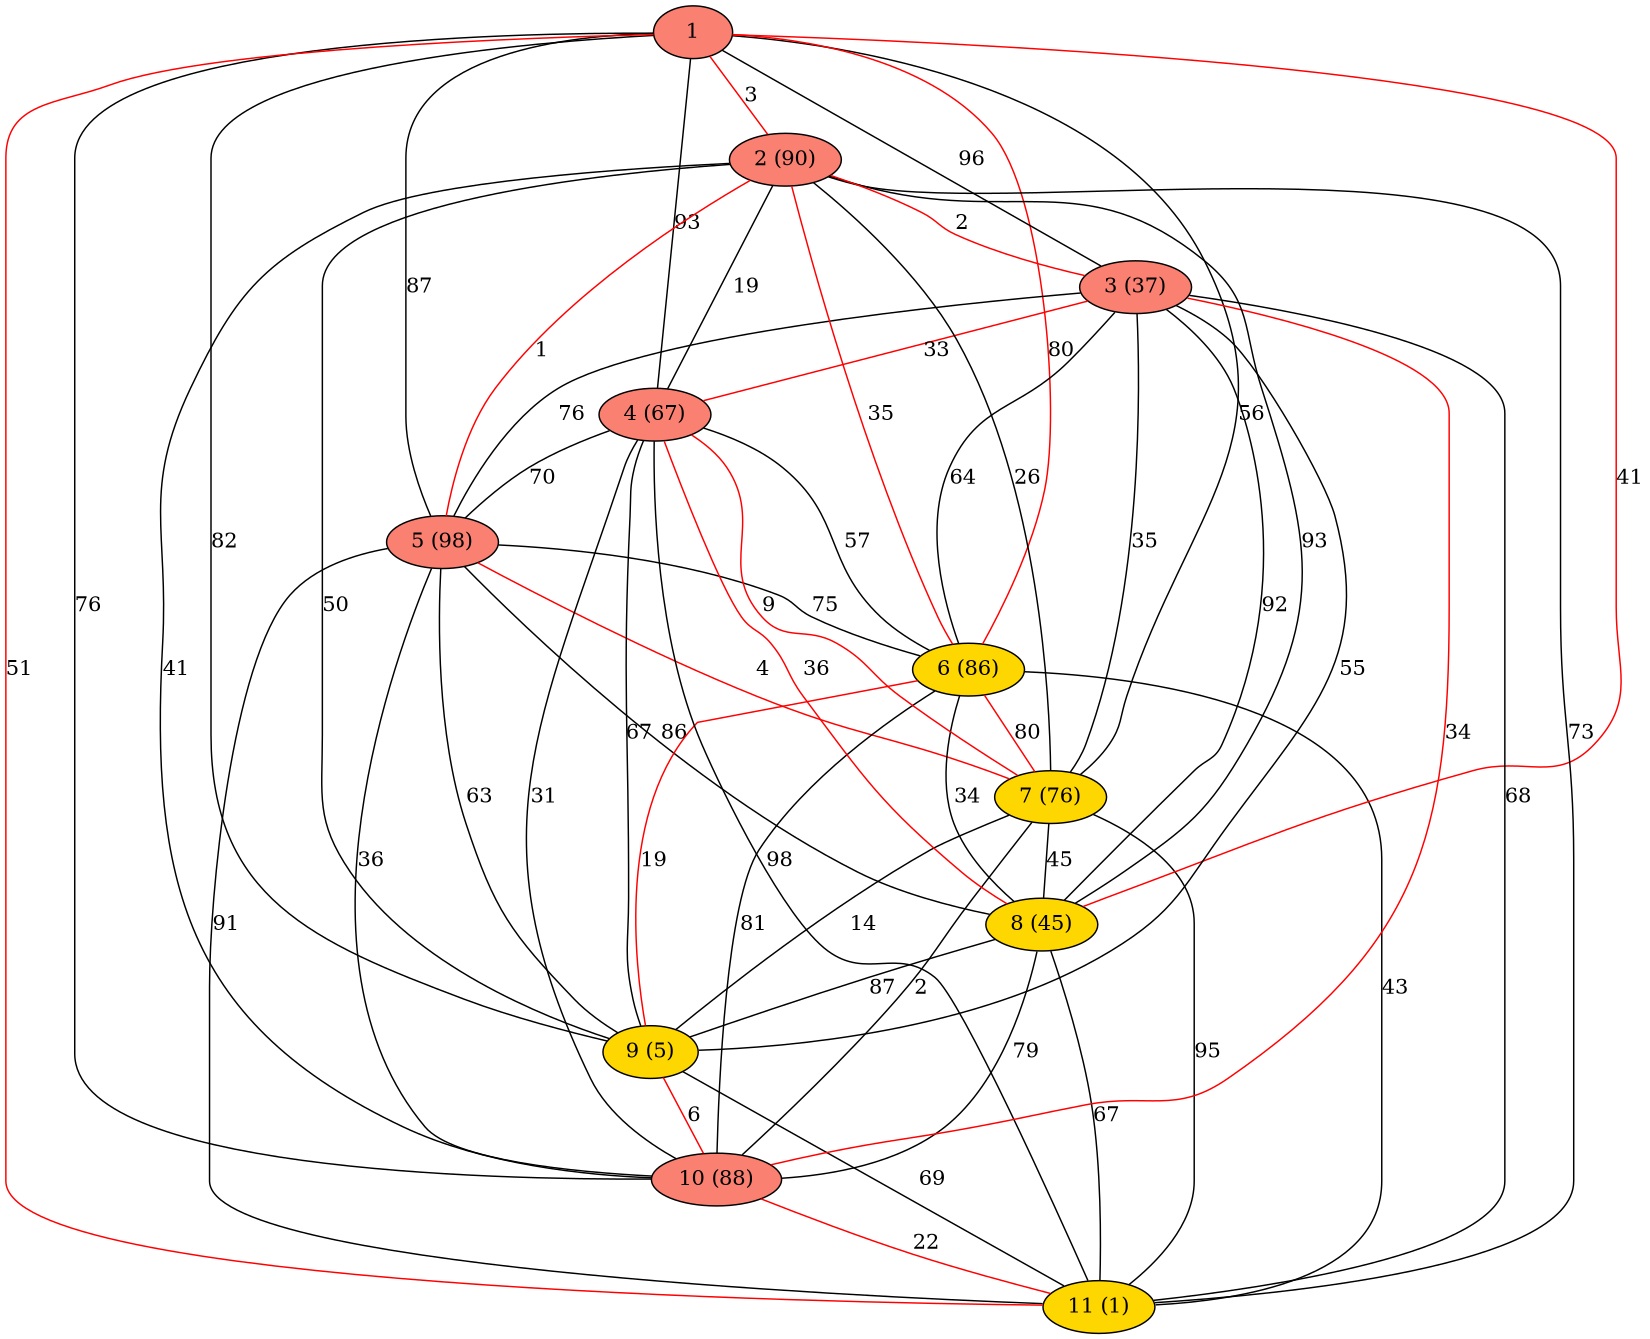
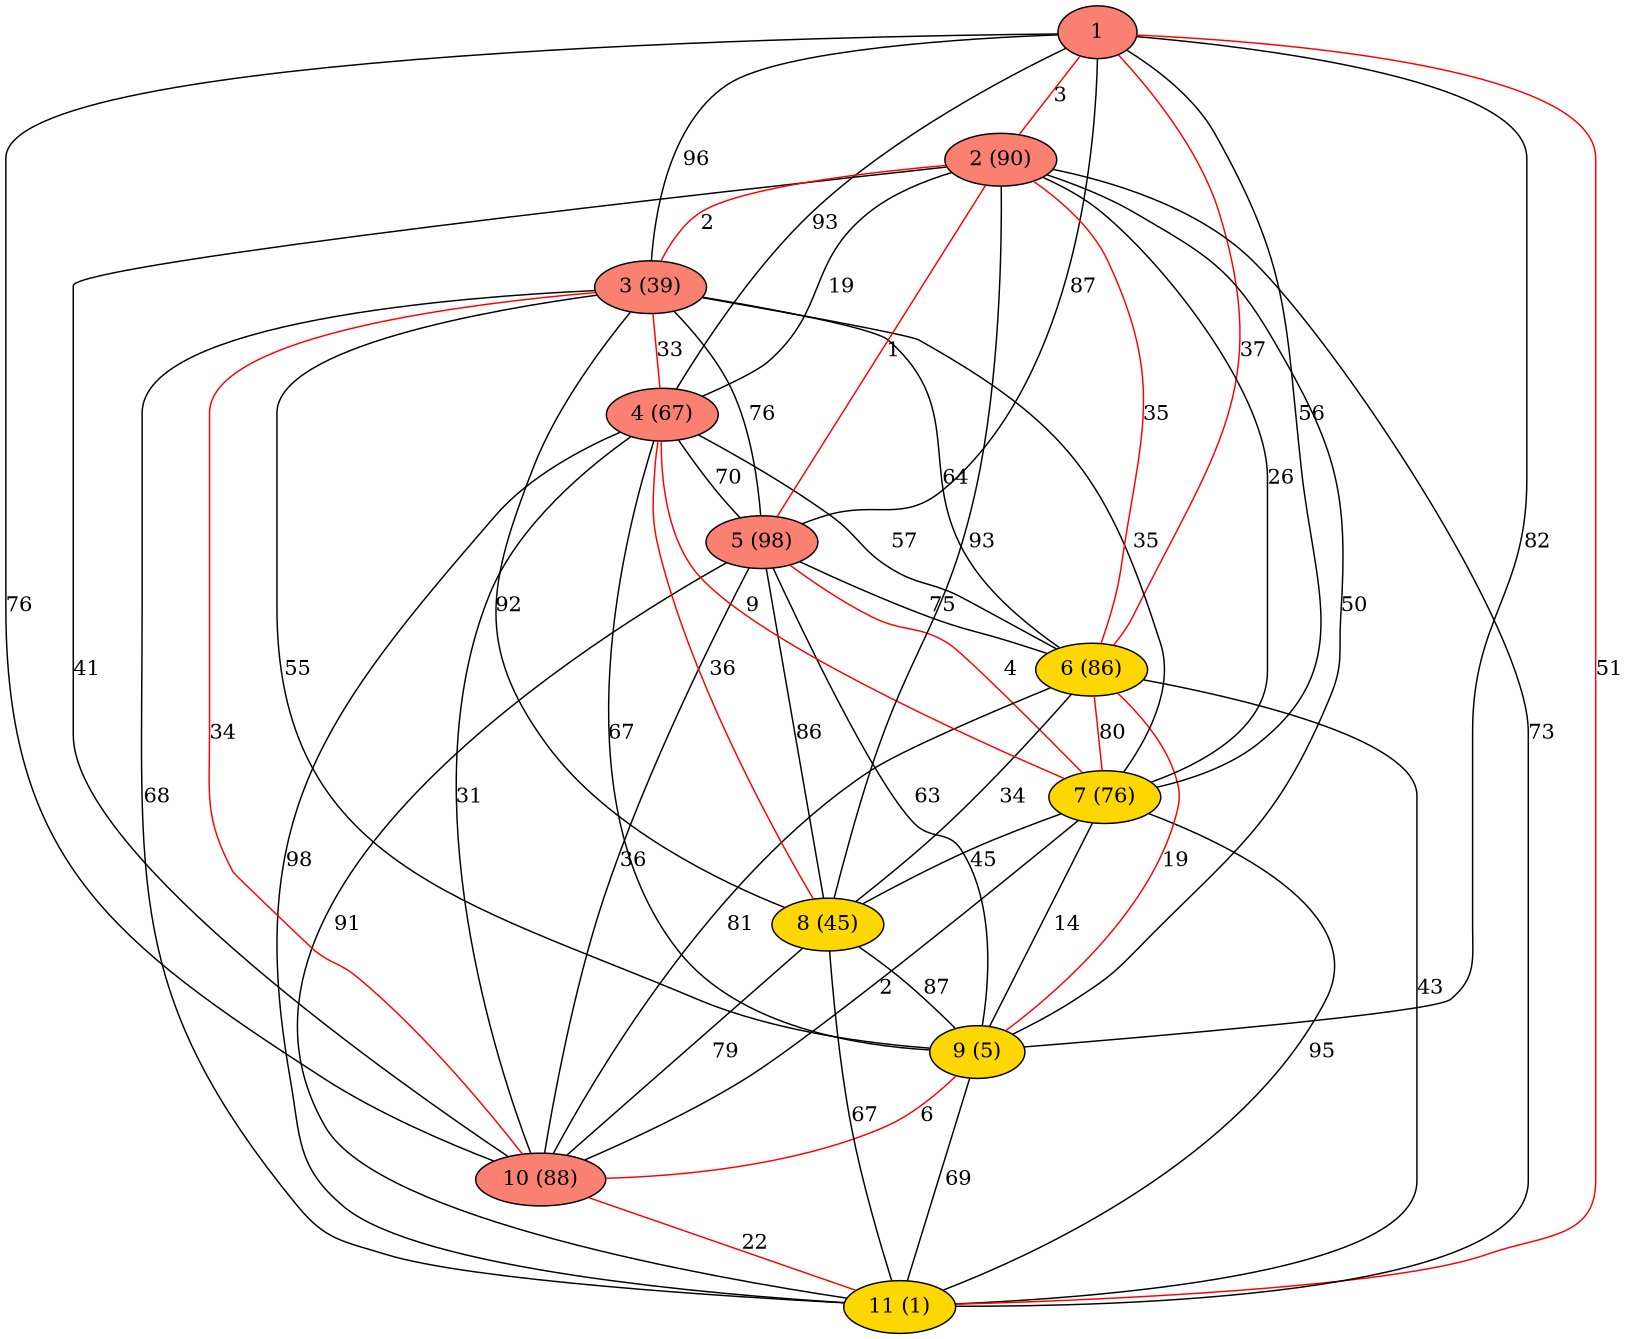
(1616, 274) -> none
(1136, 287) -> (651, 287)
(1062, 351) -> (1254, 351)
